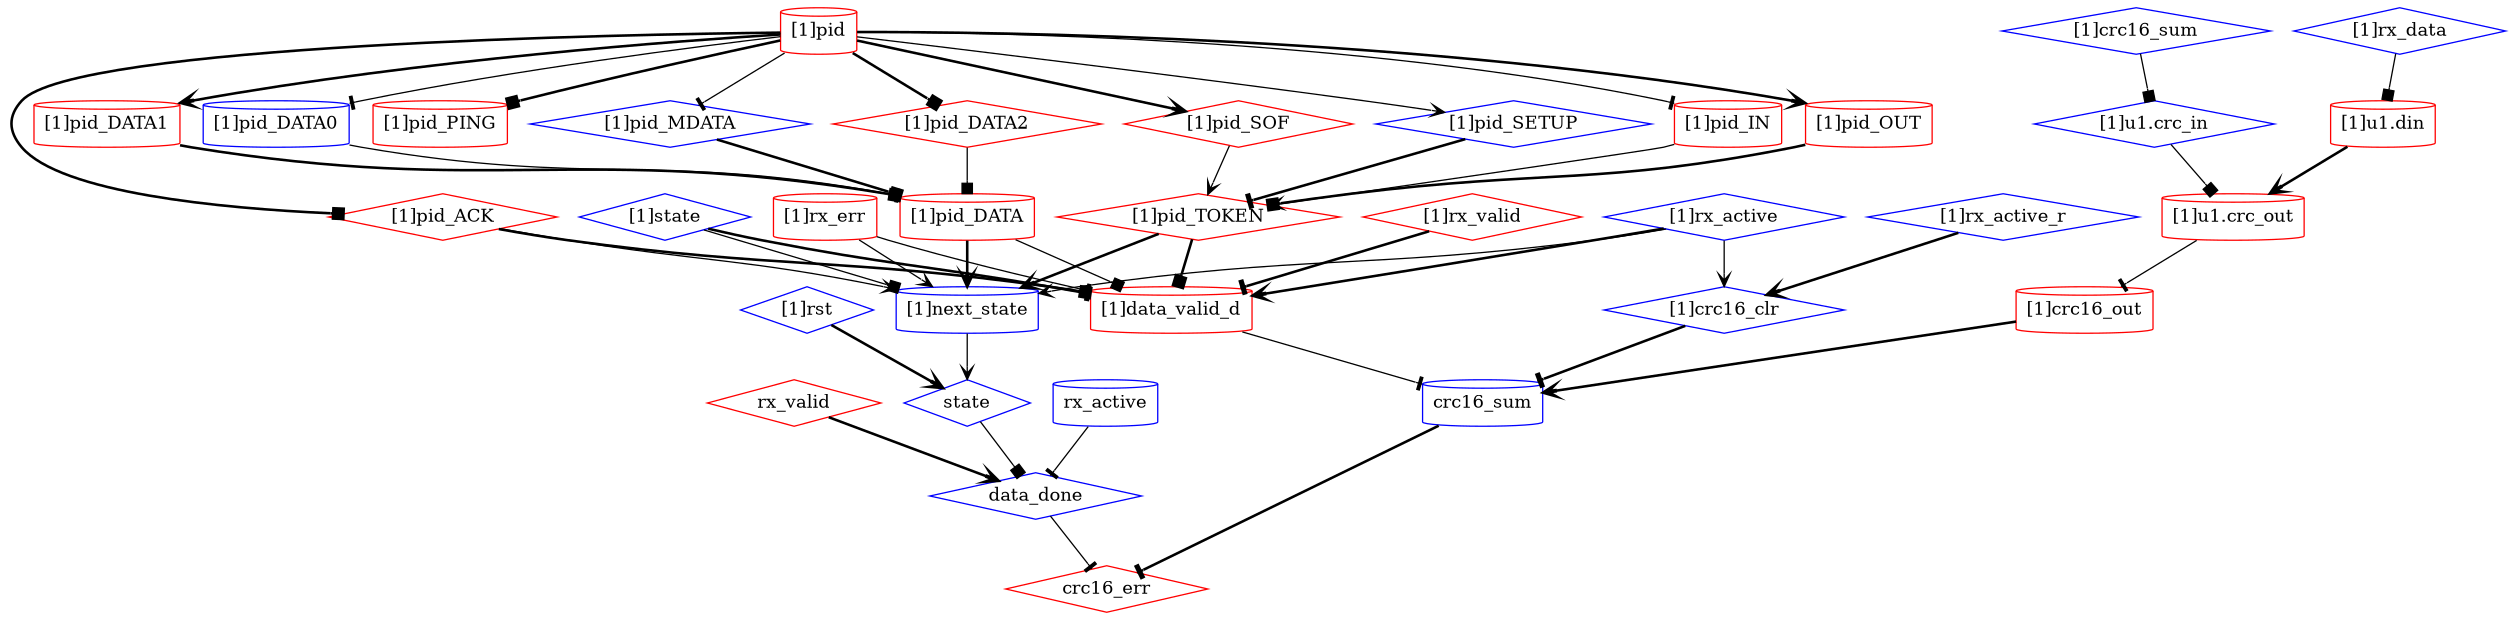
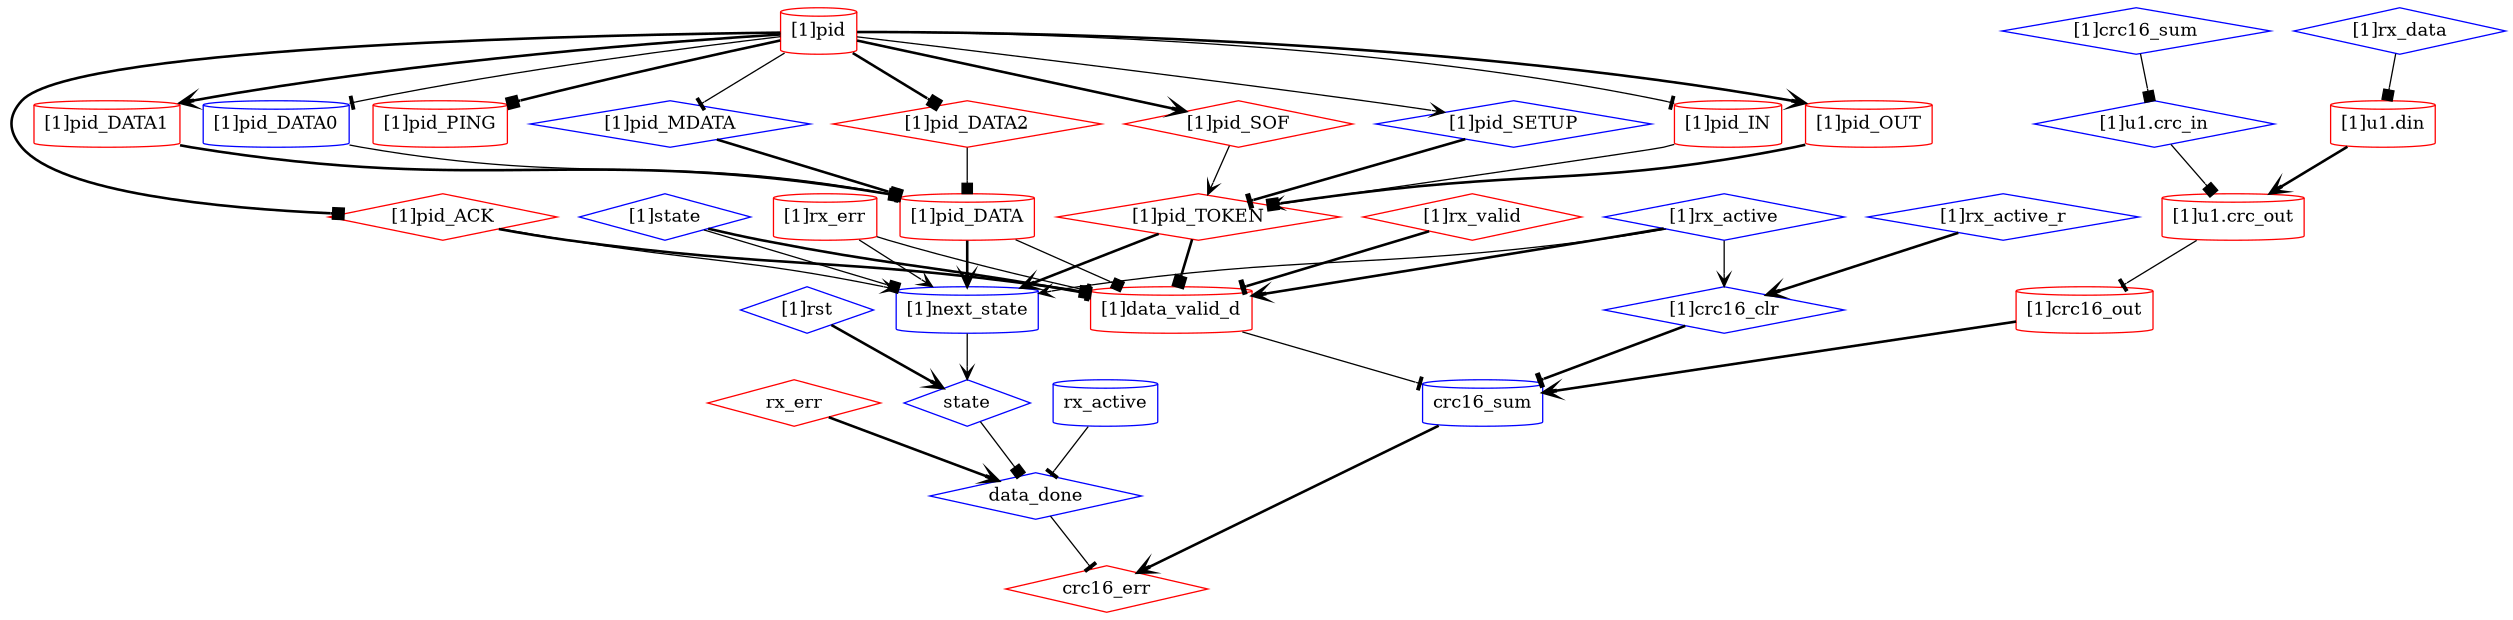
(794, 403) -> (794, 403)
(1291, 498) -> (1291, 498)
